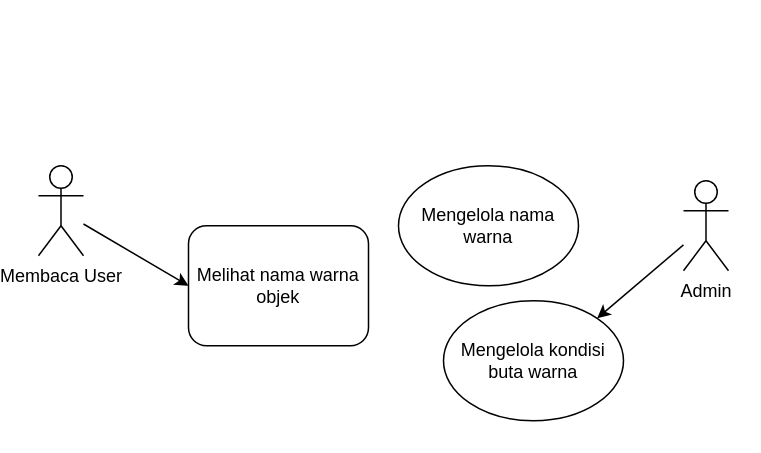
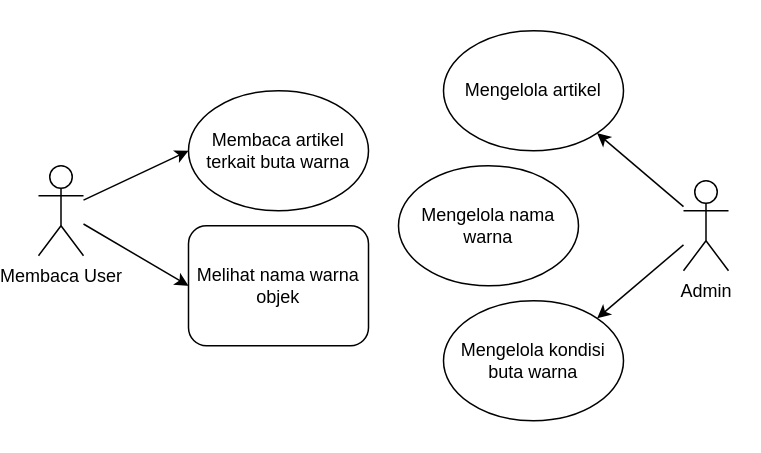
none -> (533, 91)
none -> (278, 151)
none -> (644, 173)
none -> (131, 177)
